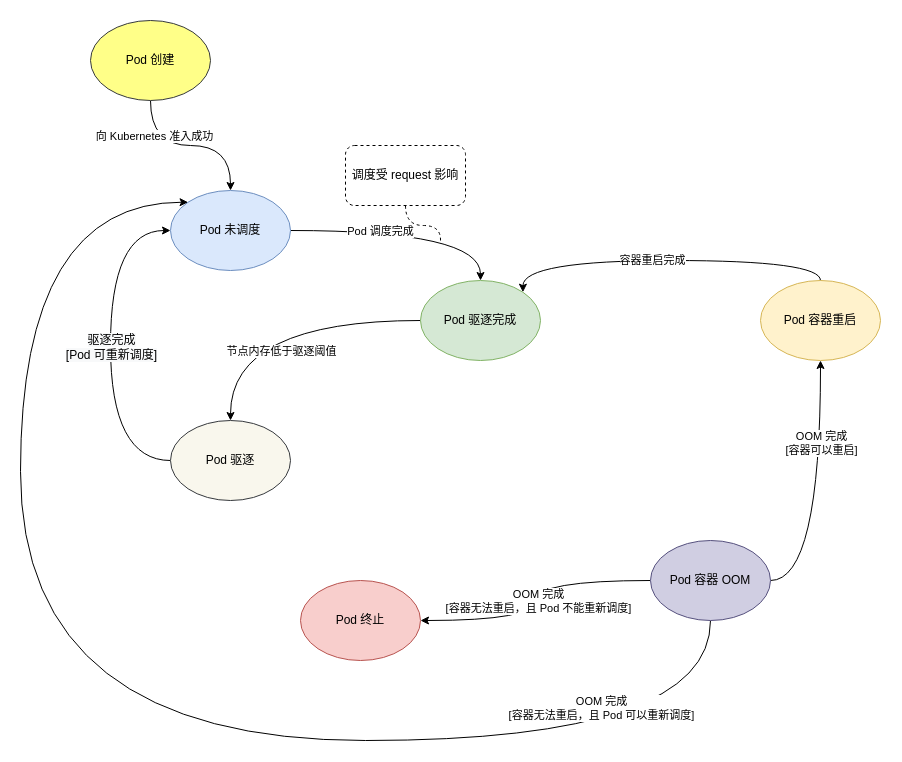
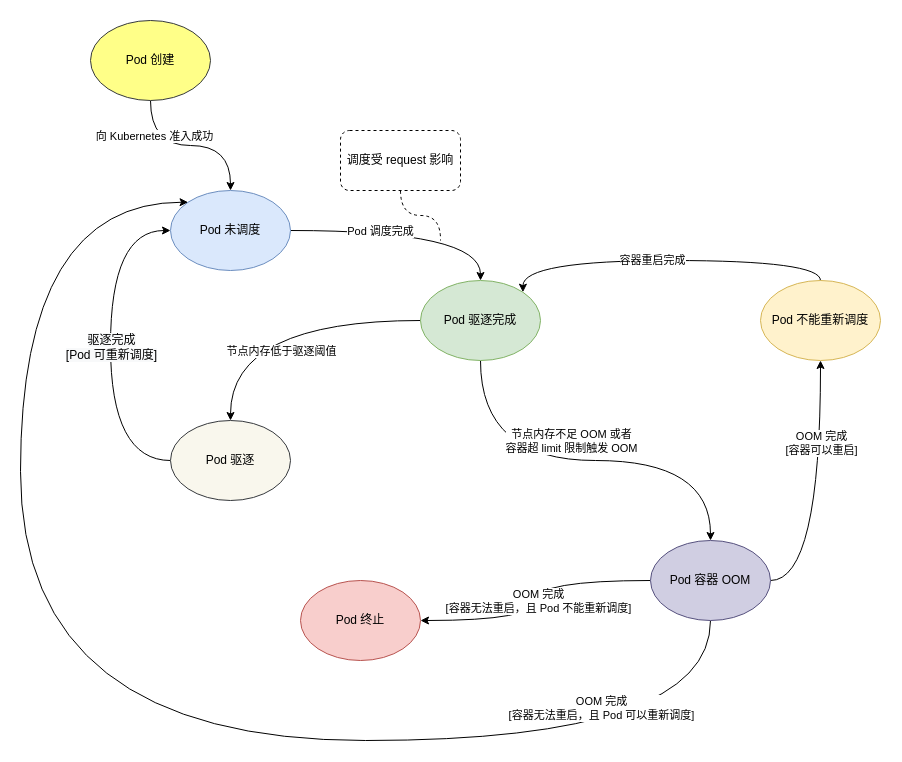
(406, 176) -> (401, 161)
(821, 321) -> (821, 321)
none -> (584, 460)
